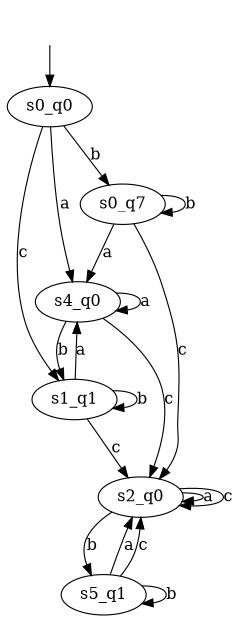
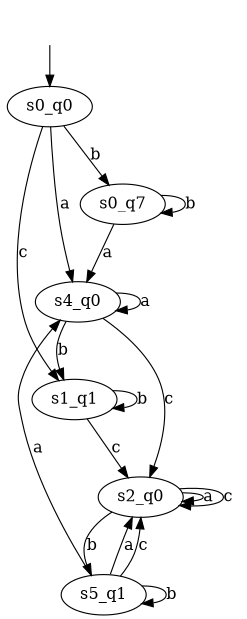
(177, 344) -> none
(76, 356) -> (31, 454)
